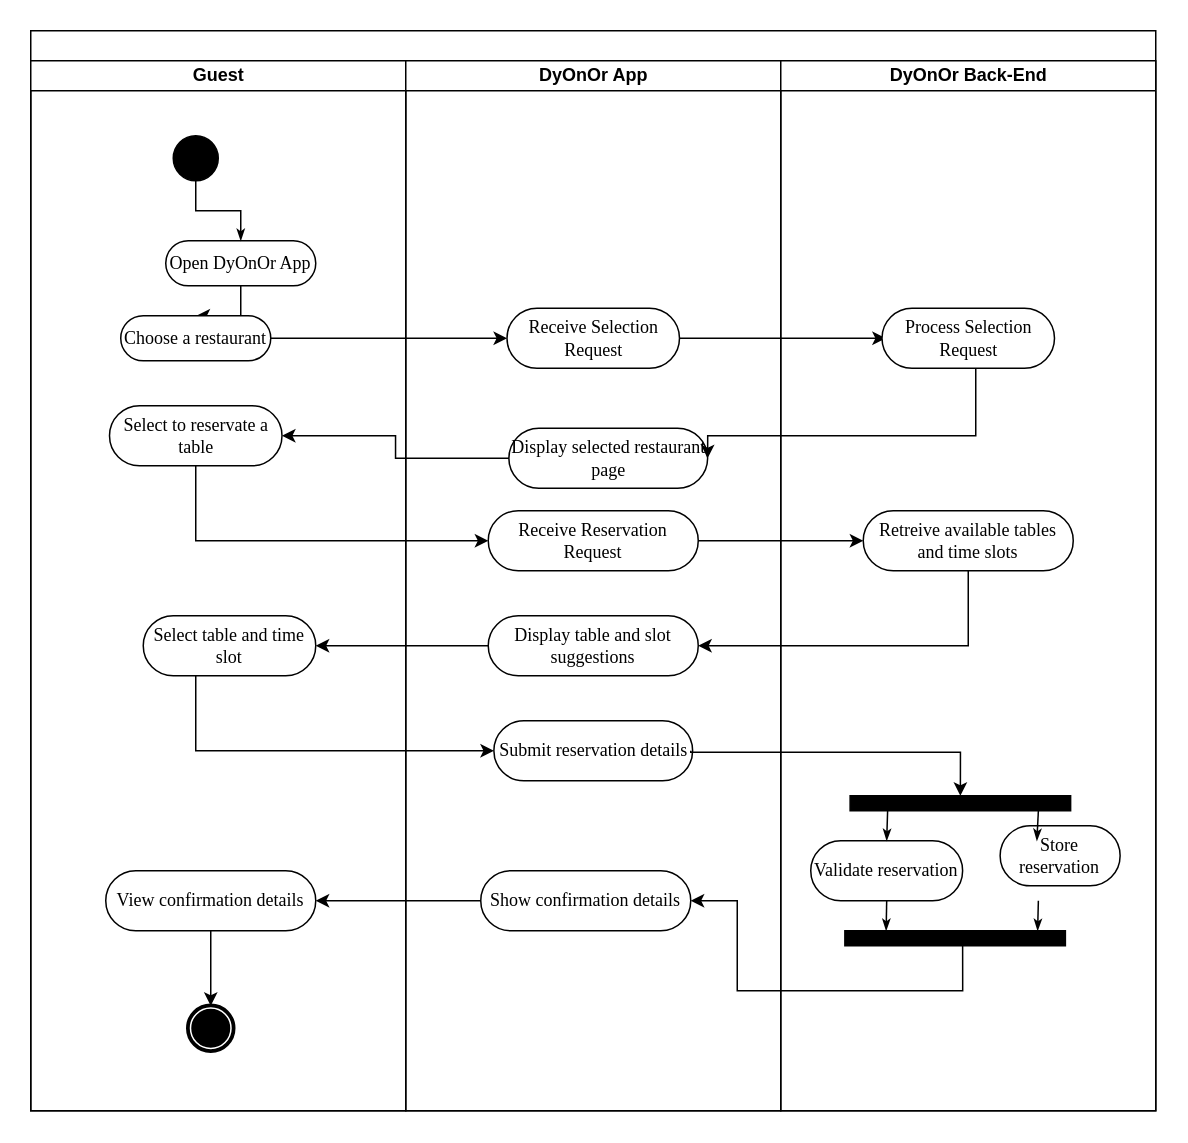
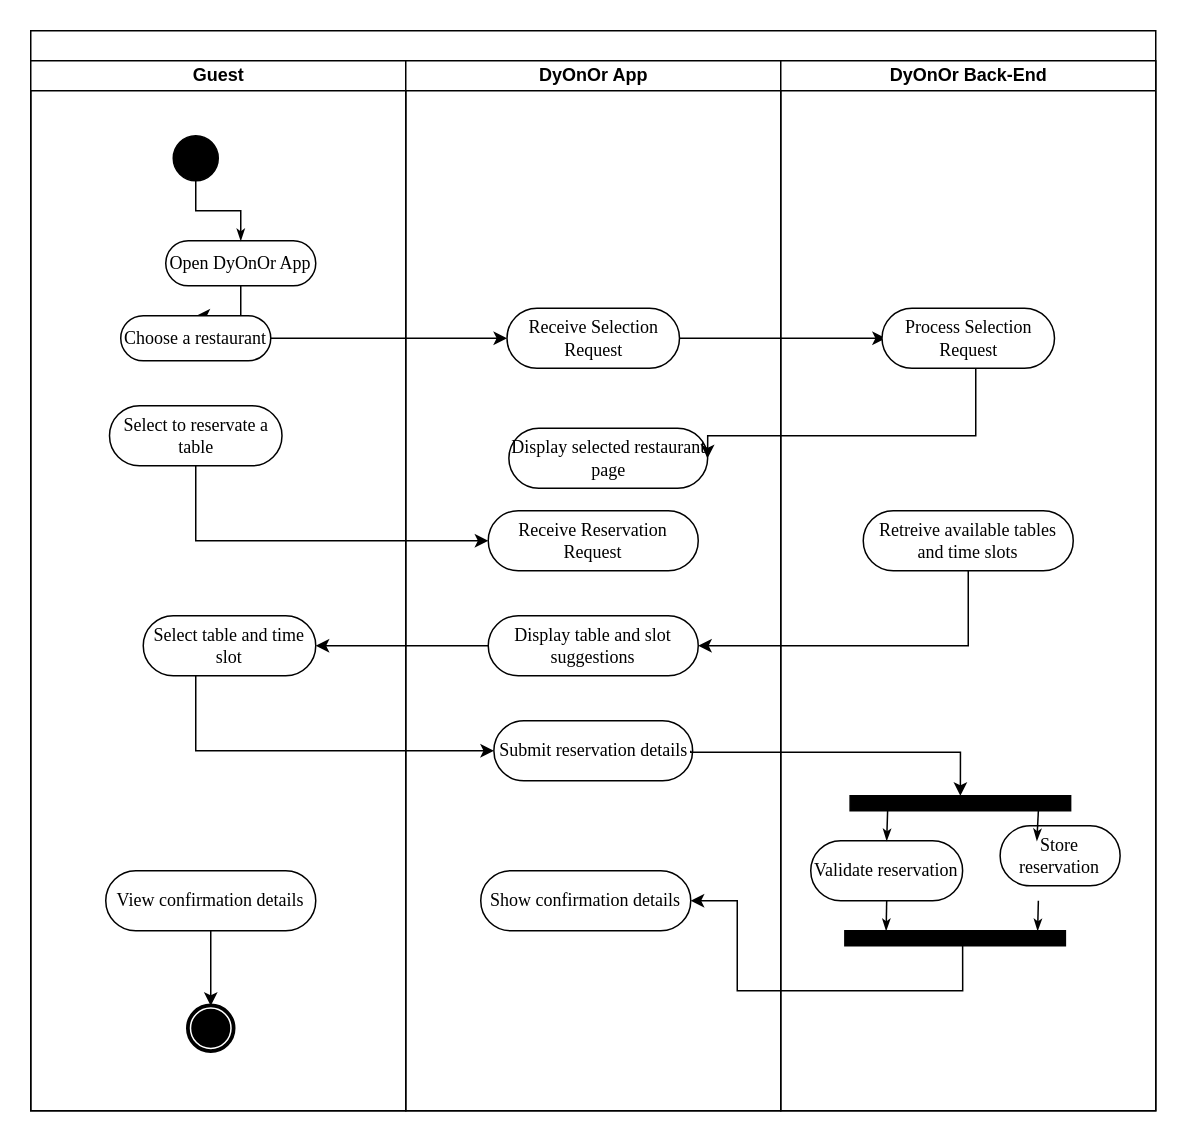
(396, 452) -> none
(775, 541) -> none
(402, 901) -> none
